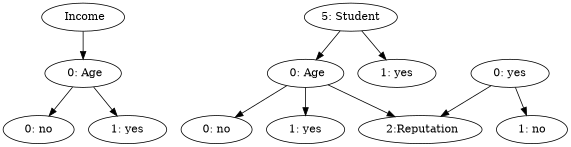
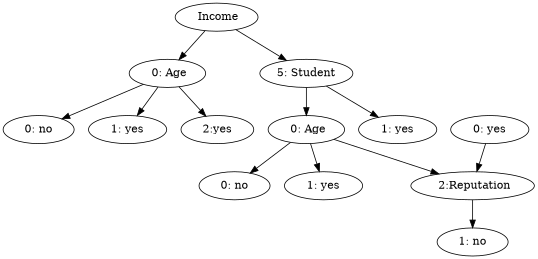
none -> (258, 43)
(519, 98) -> (473, 210)
none -> (217, 130)
